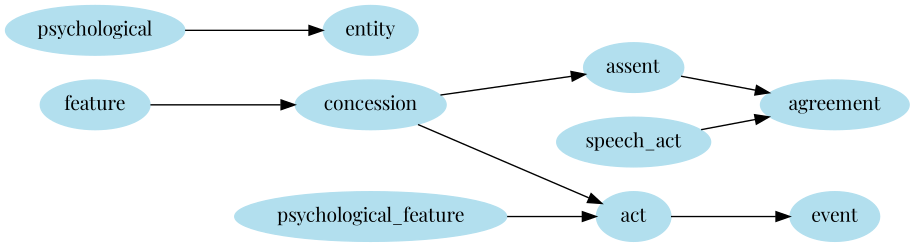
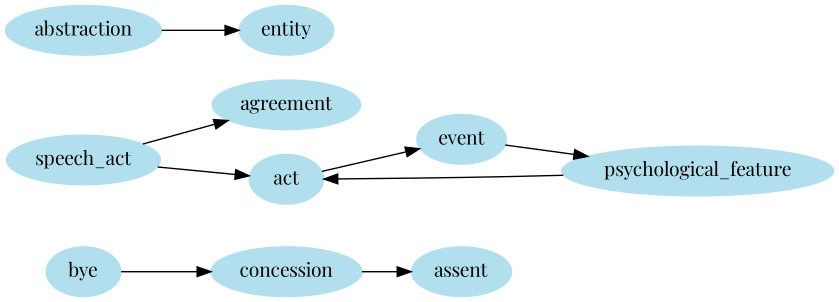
(95, 30) -> (84, 30)
(718, 83) -> none
(95, 105) -> (84, 272)
none -> (540, 150)
(503, 161) -> (196, 171)
